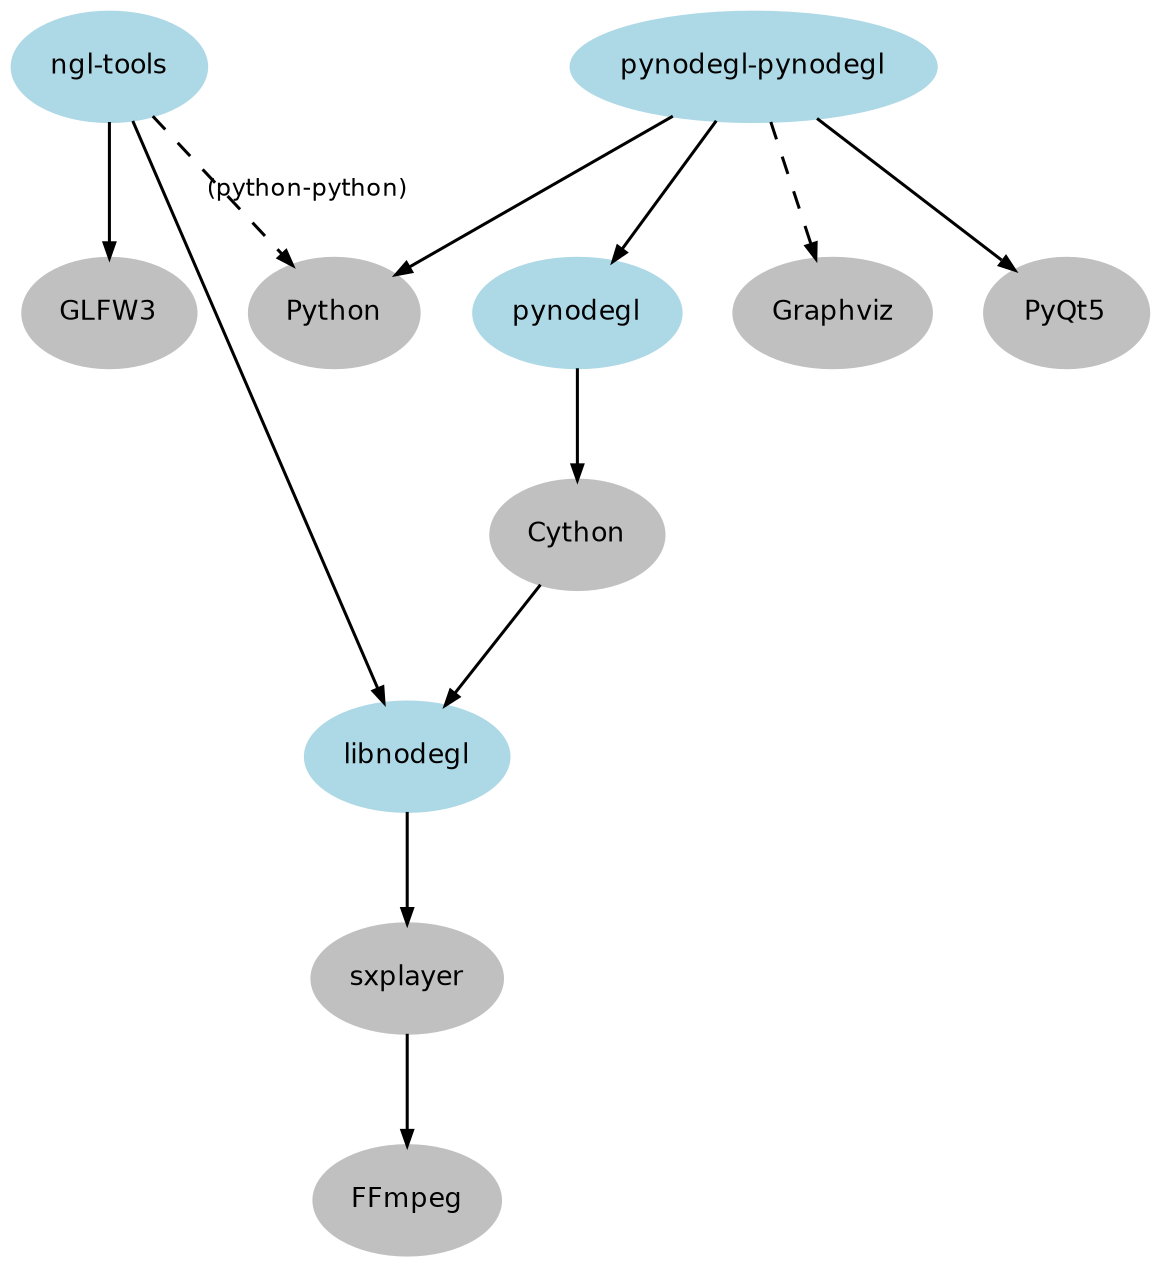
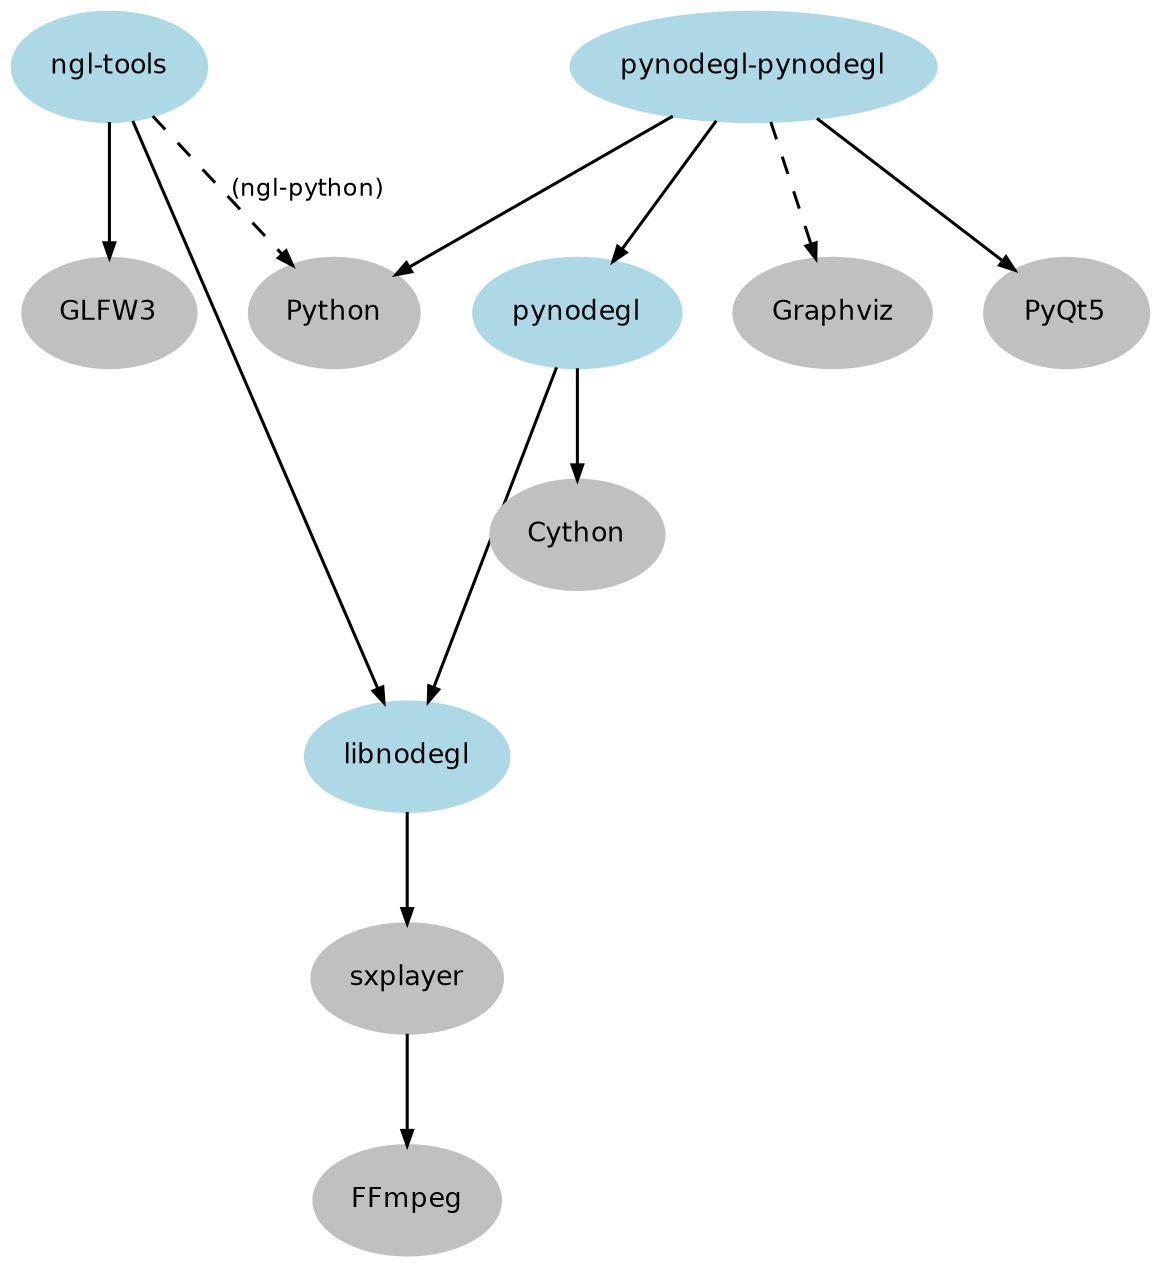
(308, 190) -> (308, 190)
(498, 639) -> (495, 527)
